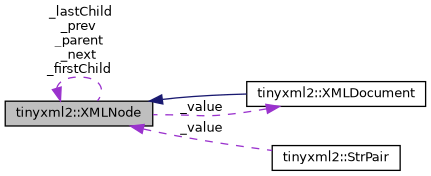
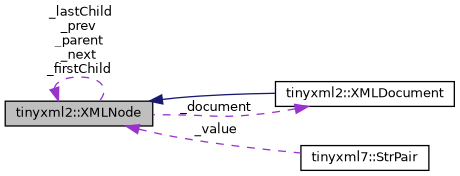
(200, 108) -> (214, 108)
(336, 158) -> (365, 158)
